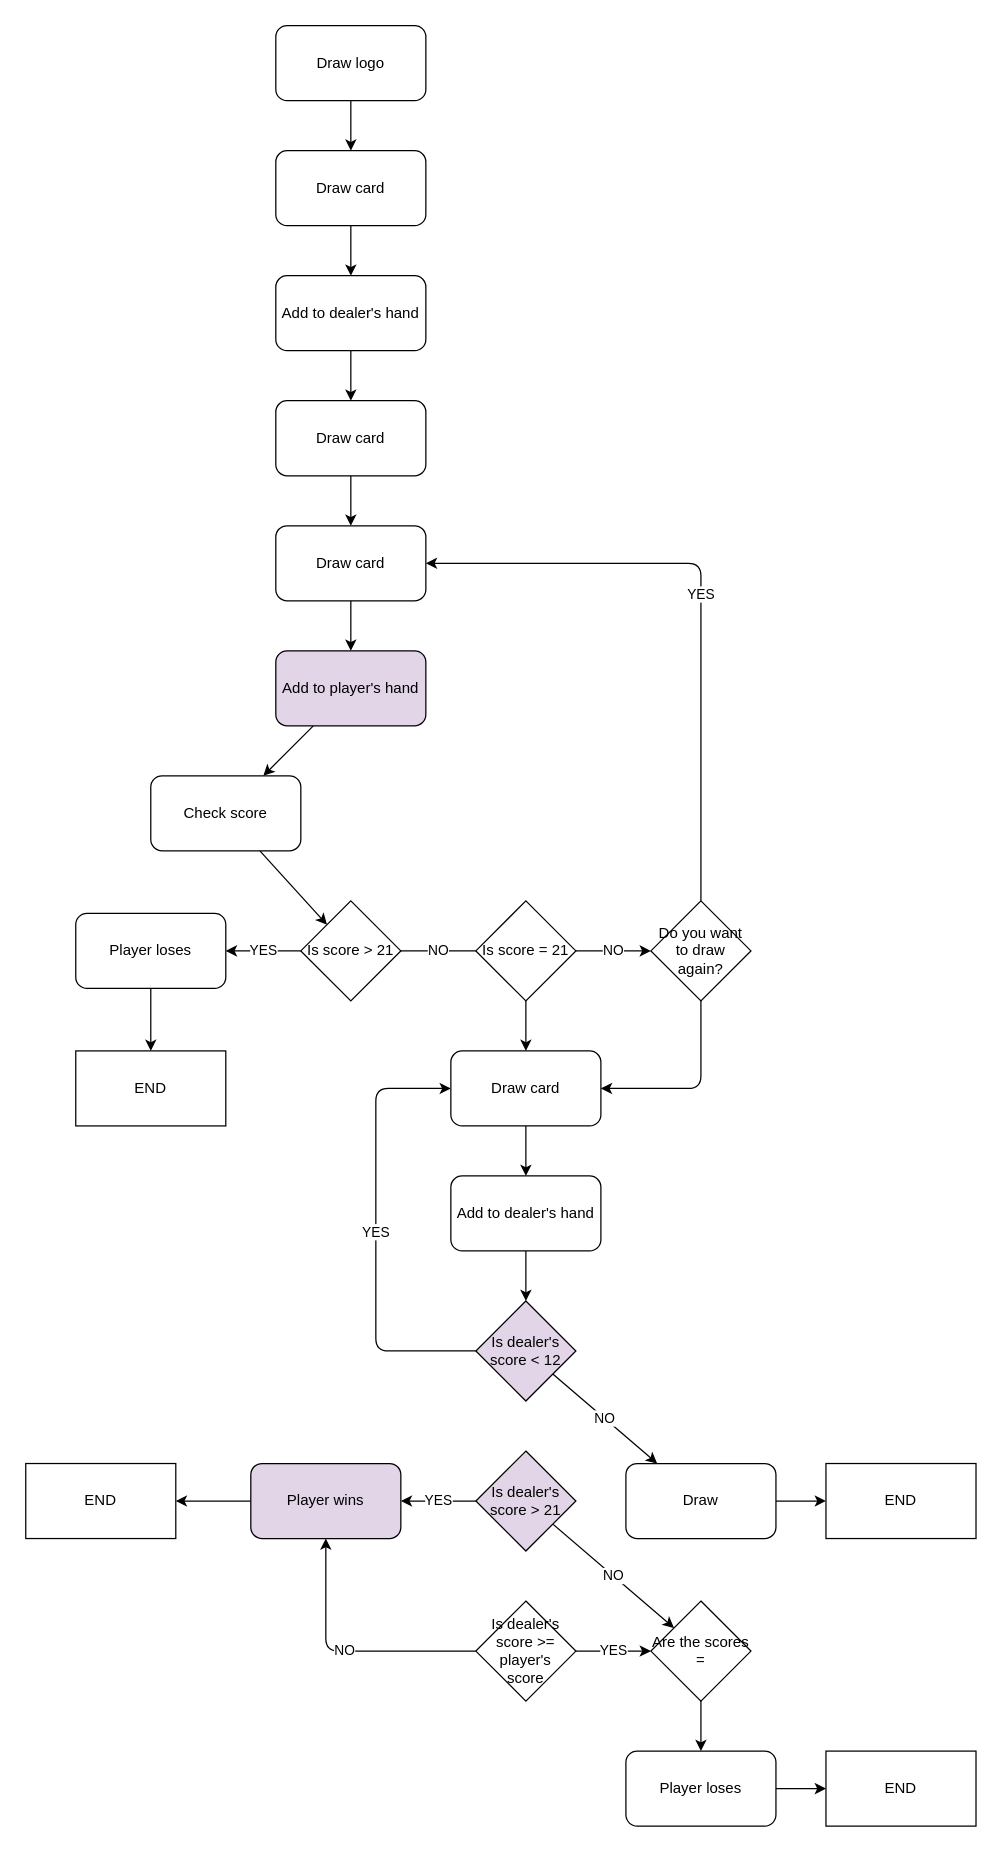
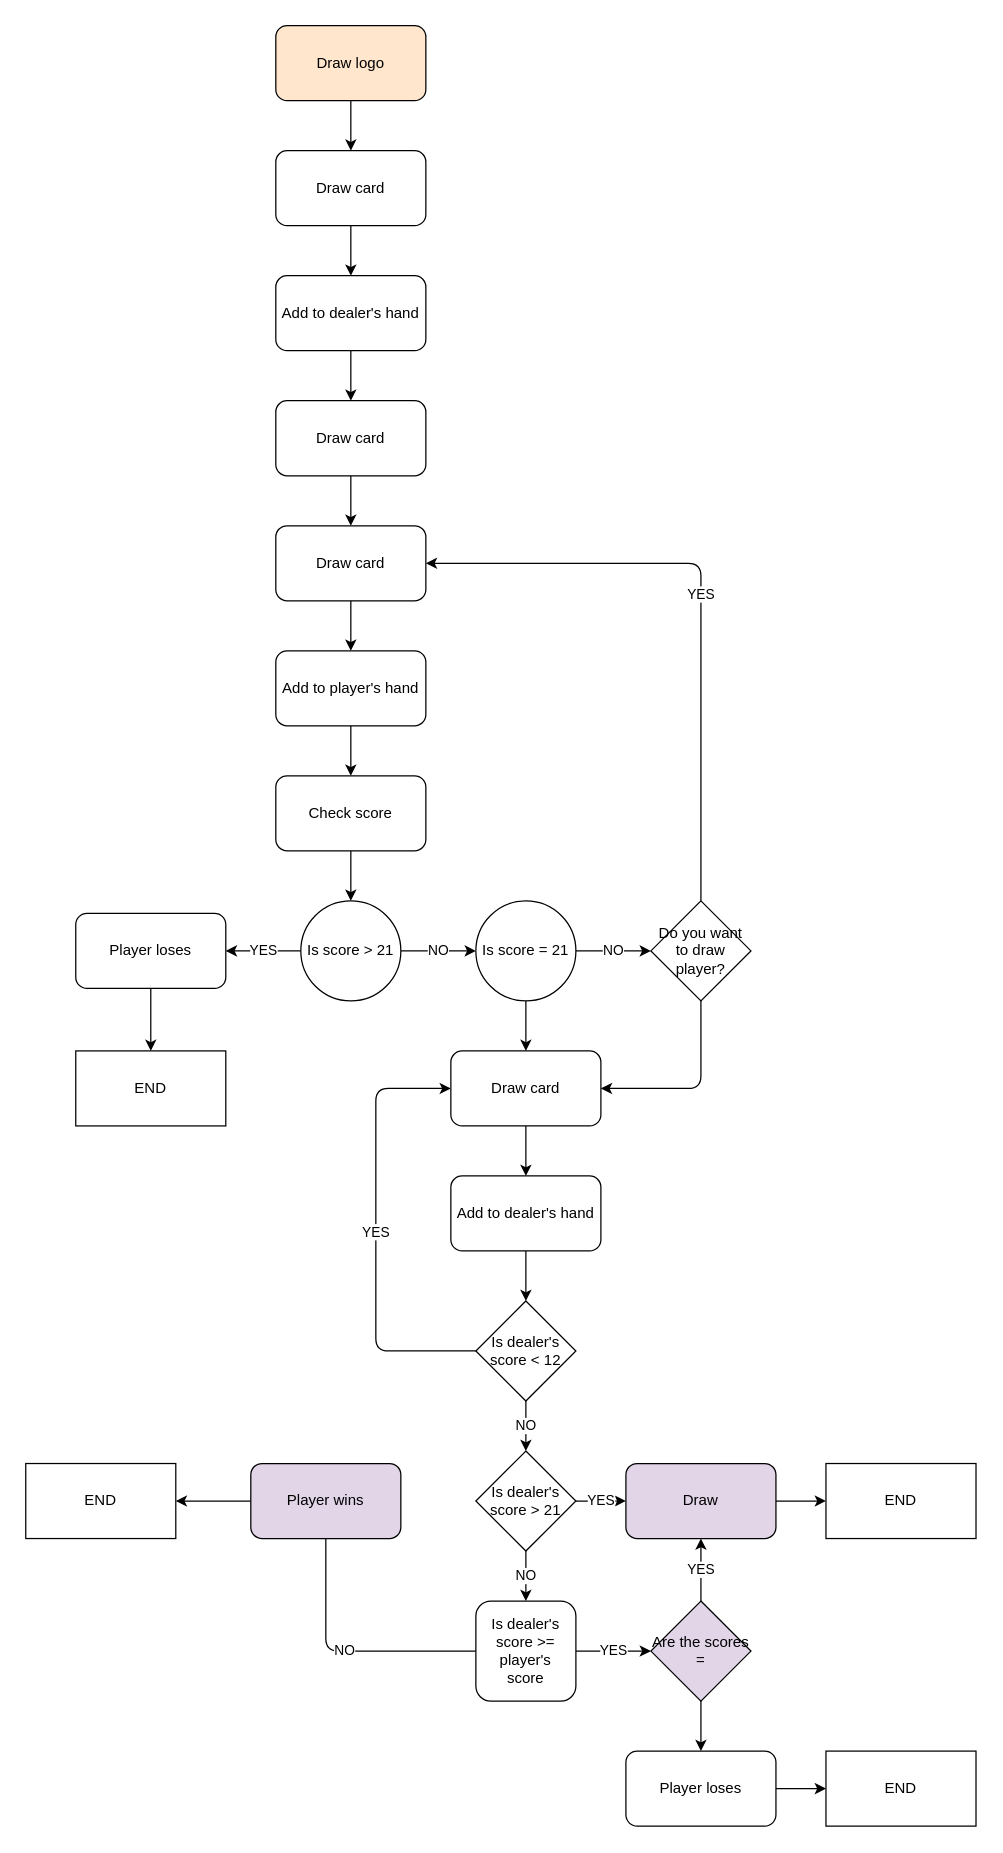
(351, 63) -> (351, 63)
(351, 688) -> (351, 688)
(226, 813) -> (351, 813)
(351, 951) -> (351, 951)
(470, 951) -> (466, 951)
(526, 951) -> (526, 951)
(701, 951) -> (701, 951)
(526, 1351) -> (526, 1351)
(601, 1415) -> (526, 1422)
(443, 1501) -> (597, 1501)
(526, 1501) -> (526, 1501)
(701, 1501) -> (701, 1501)
(326, 1548) -> (326, 1544)
(610, 1573) -> (526, 1572)
none -> (701, 1573)
(526, 1651) -> (526, 1651)
(701, 1651) -> (701, 1651)
